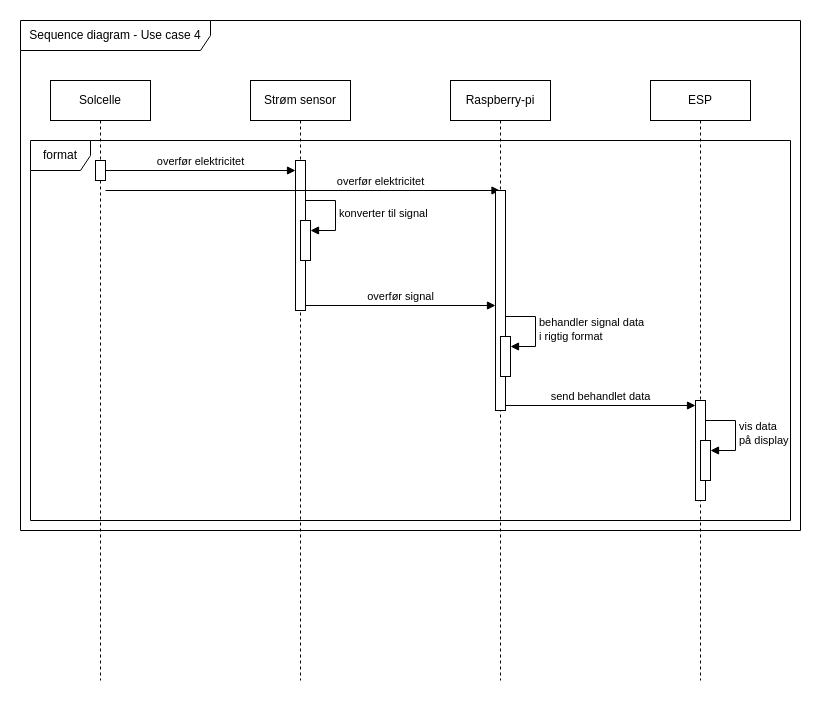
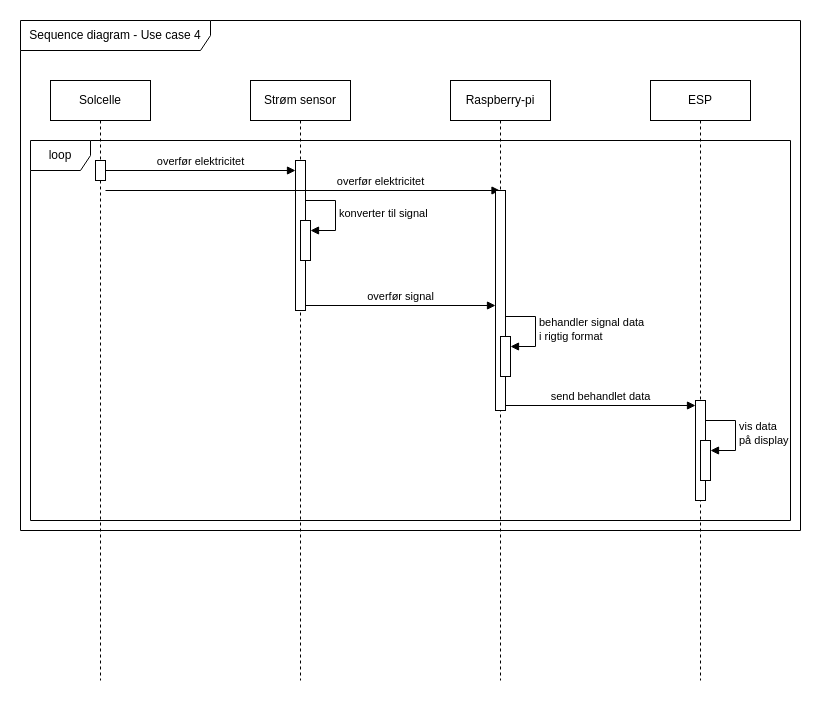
(61, 156) -> (61, 156)
